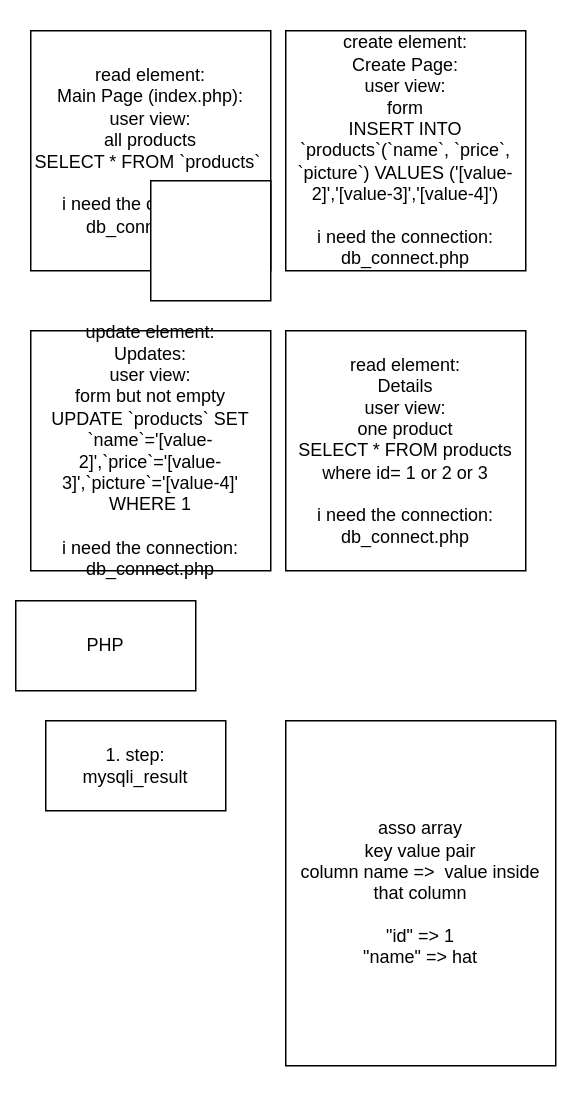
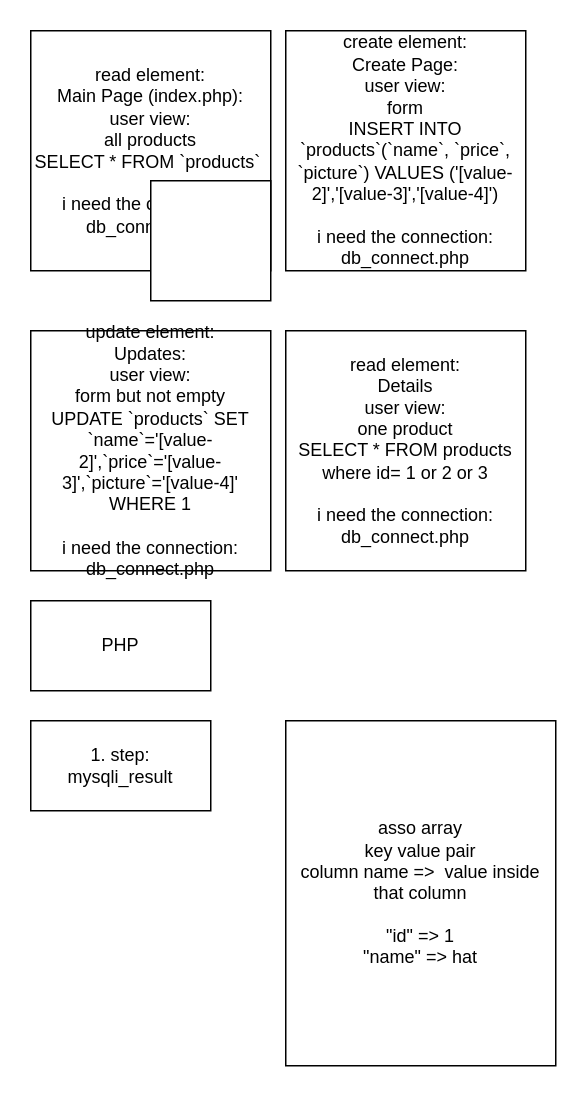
(106, 646) -> (121, 646)
(136, 766) -> (121, 766)
